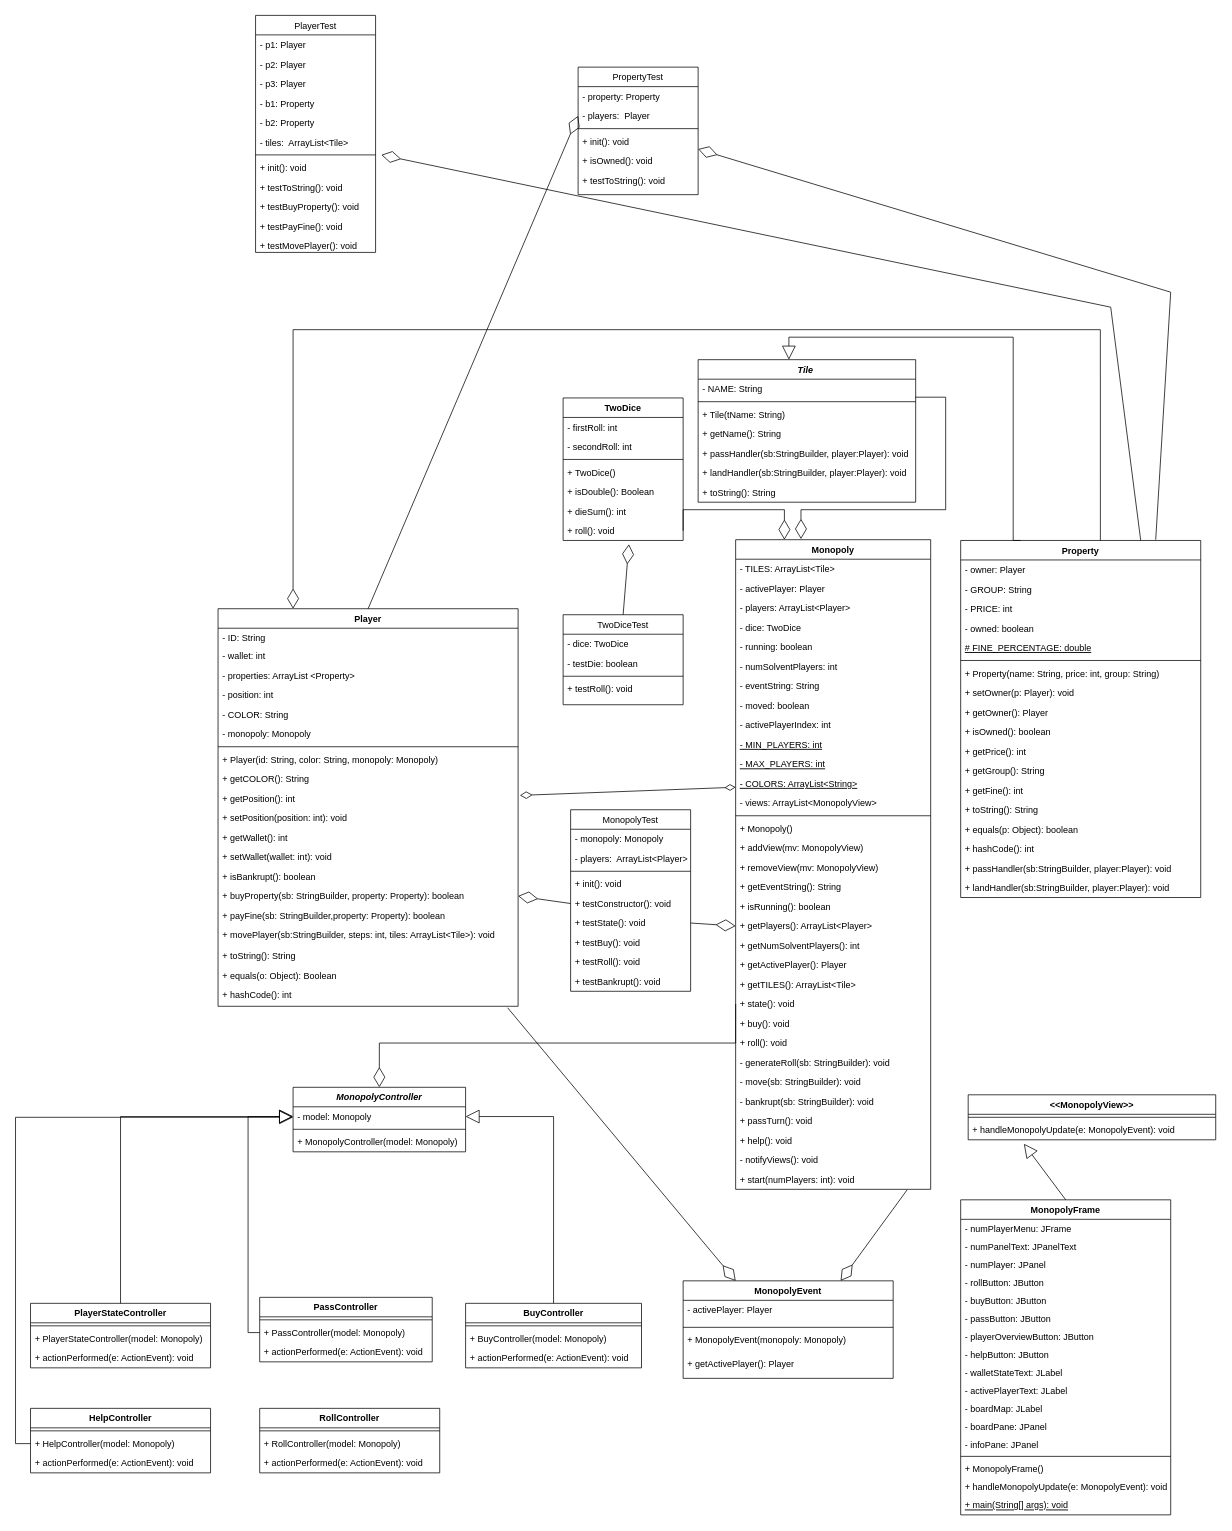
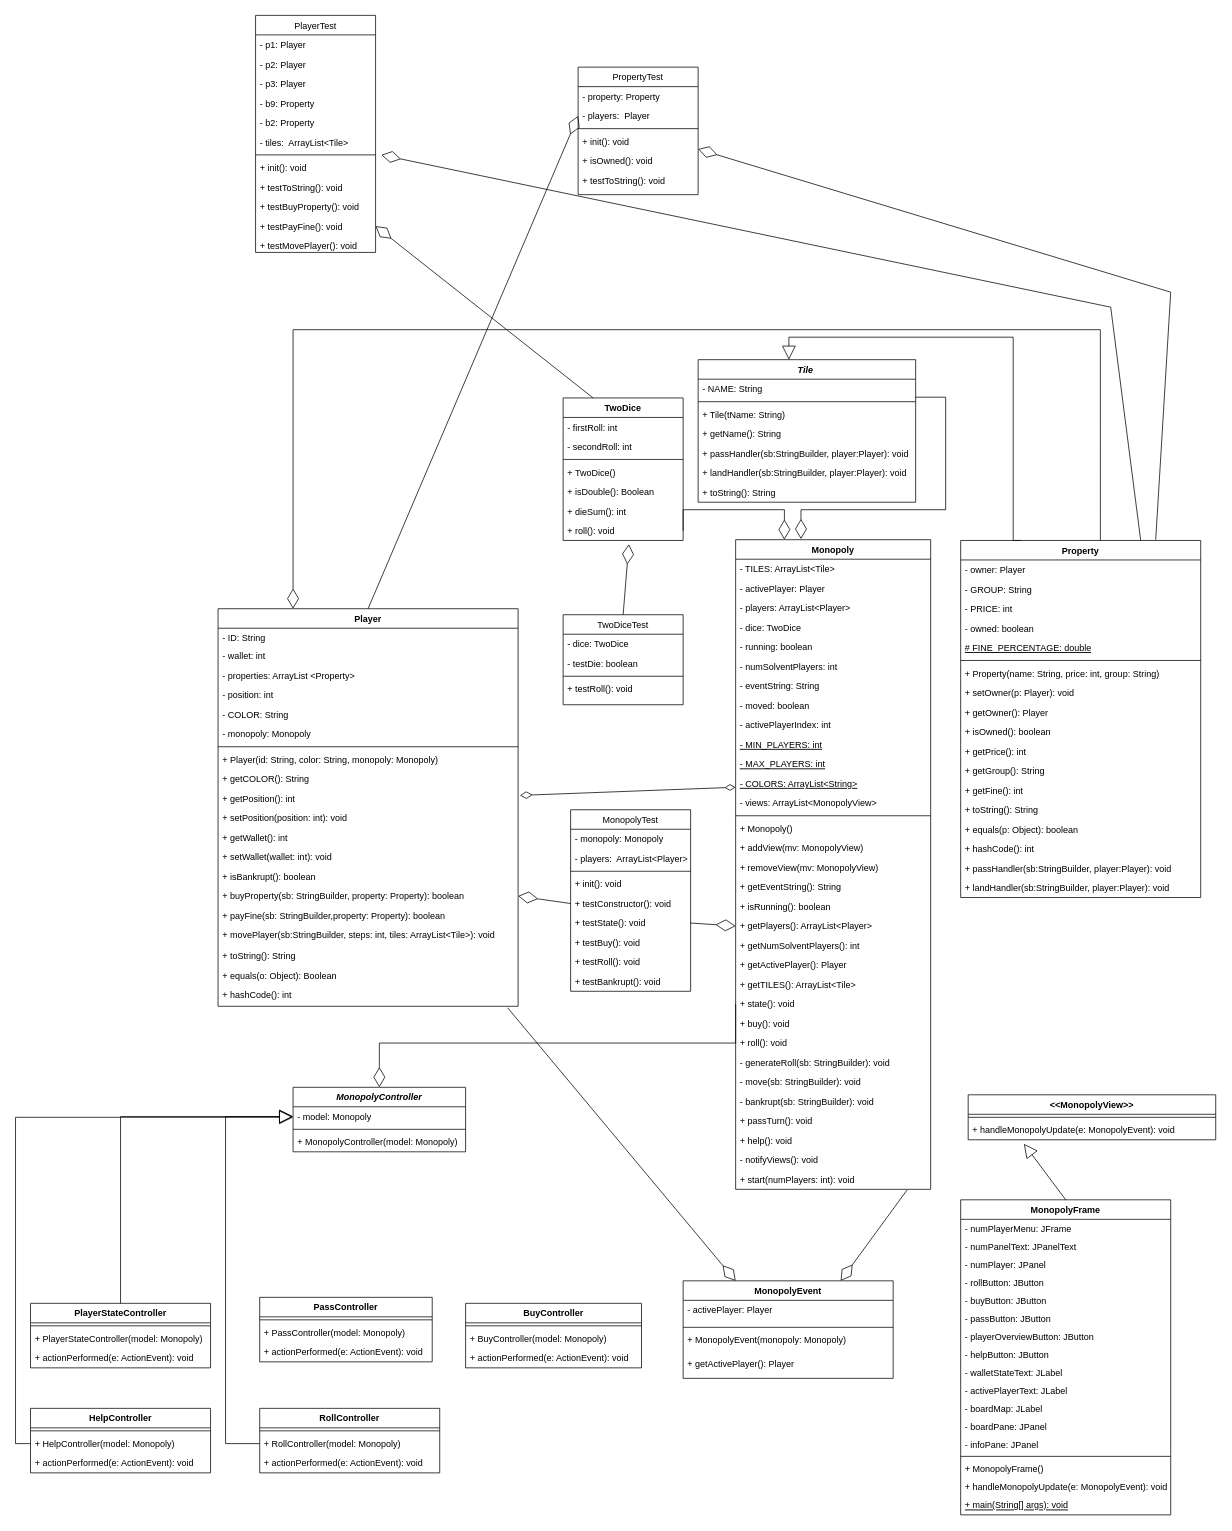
(291, 104) -> (291, 104)
none -> (493, 319)
(553, 1173) -> none
(248, 1230) -> none
none -> (225, 1297)
